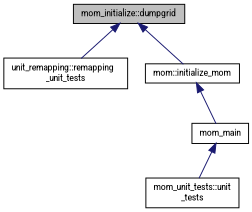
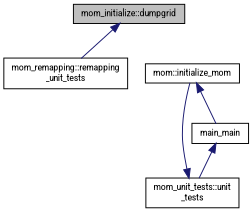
(164, 47) -> (183, 126)
(66, 73) -> (66, 73)
(220, 133) -> (220, 133)
